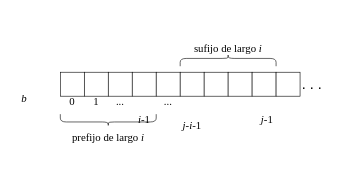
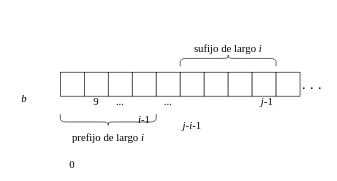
(72, 102) -> (72, 165)
(96, 102) -> (96, 102)
(267, 120) -> (267, 102)
